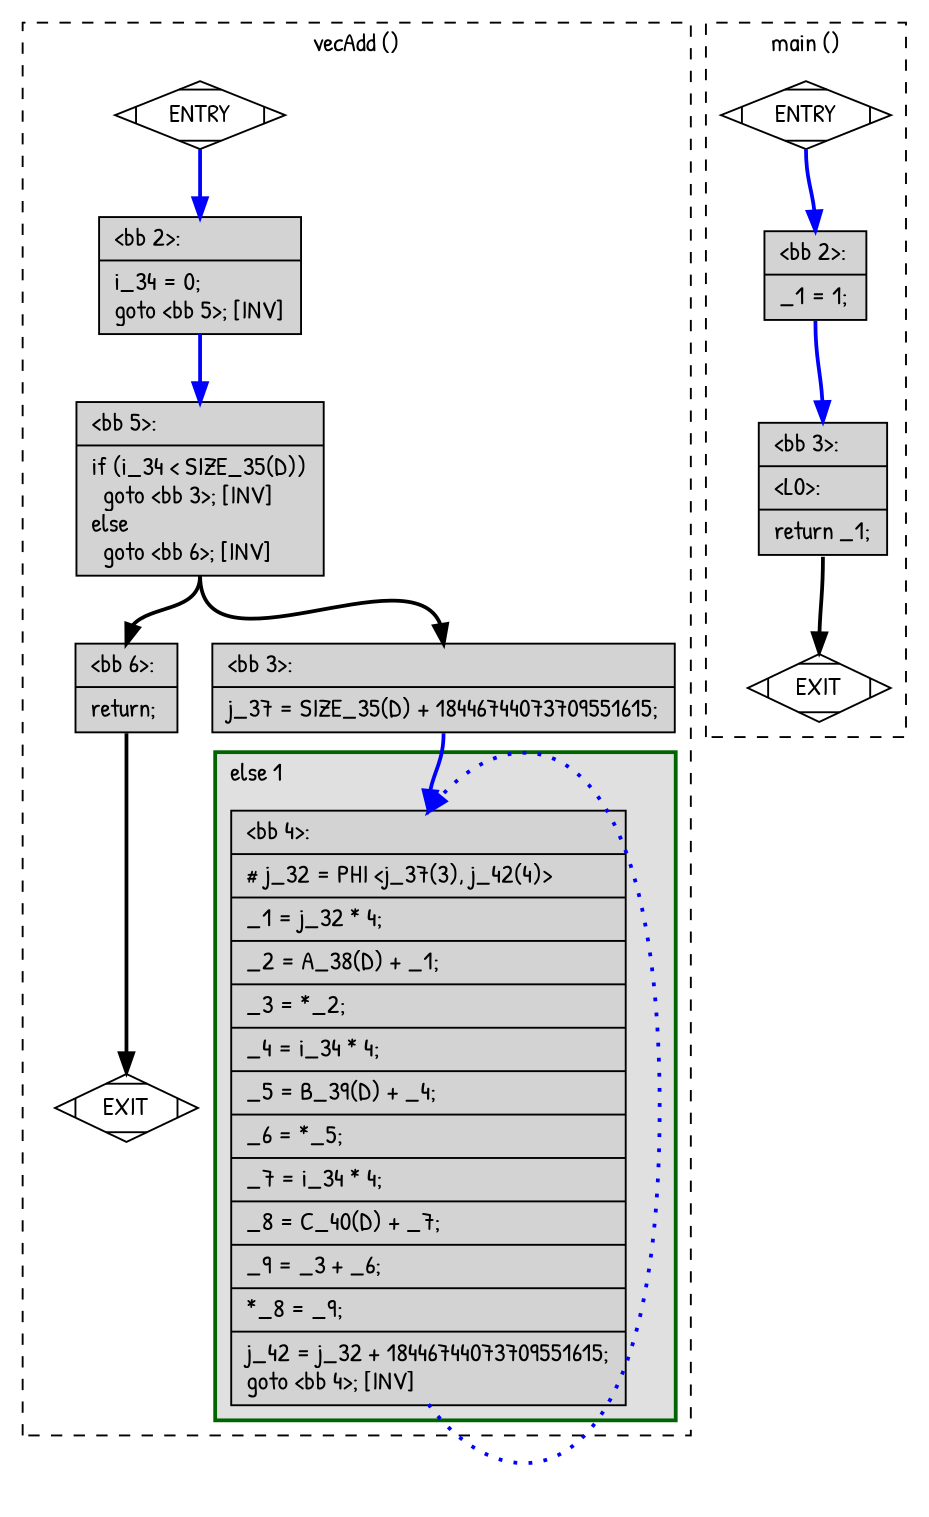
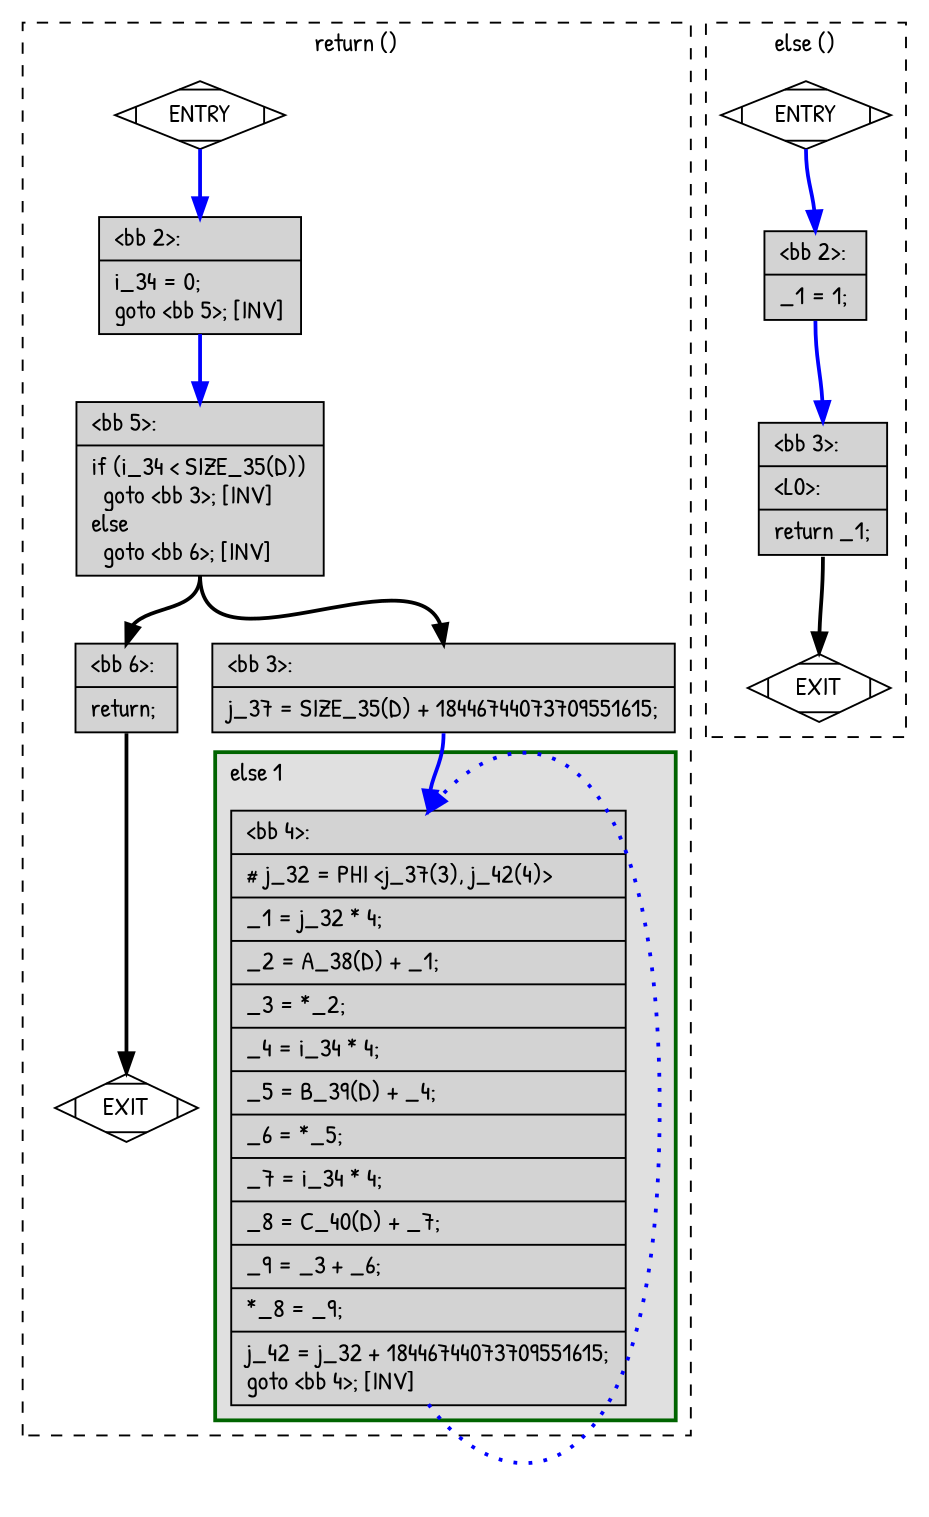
(357, 44) -> (357, 44)
(806, 44) -> (806, 44)
